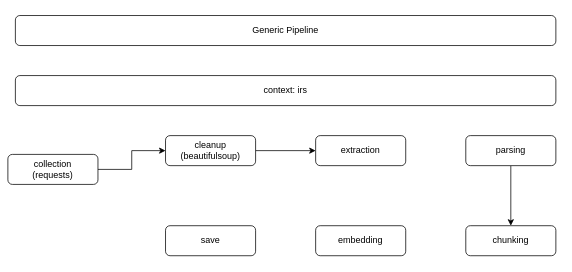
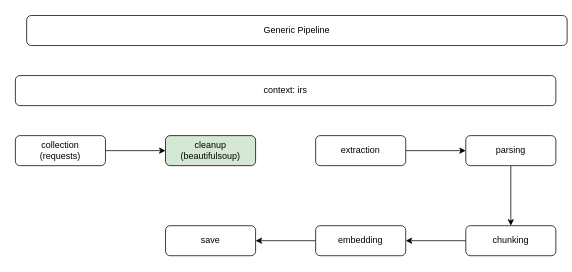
(285, 30) -> (297, 30)
(210, 150) -> (210, 150)
(282, 150) -> none
none -> (432, 150)
(53, 169) -> (60, 150)
none -> (288, 240)
none -> (438, 240)
